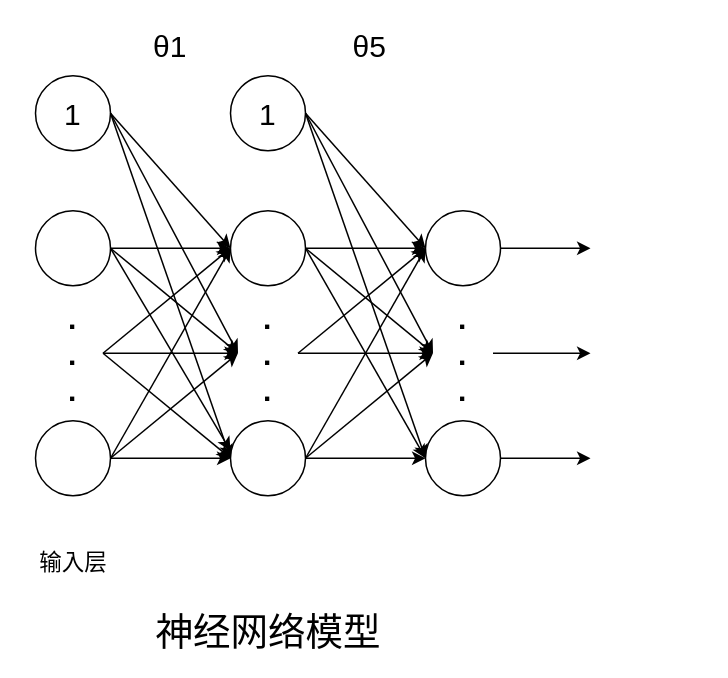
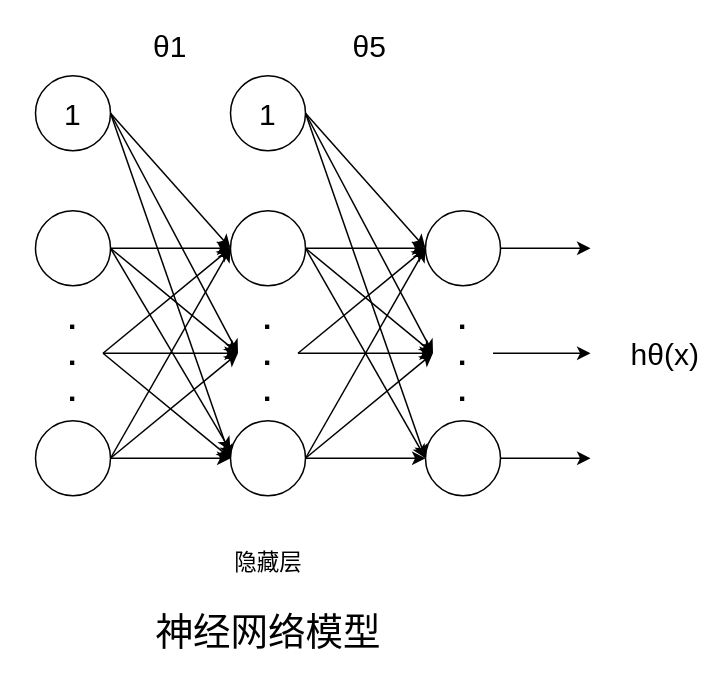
none -> (665, 353)
(73, 562) -> none
none -> (268, 562)
